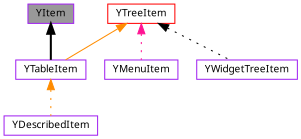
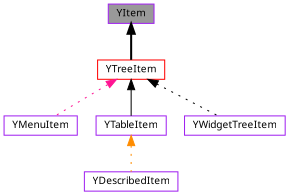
(92, 44) -> (131, 103)
(51, 47) -> (131, 47)
